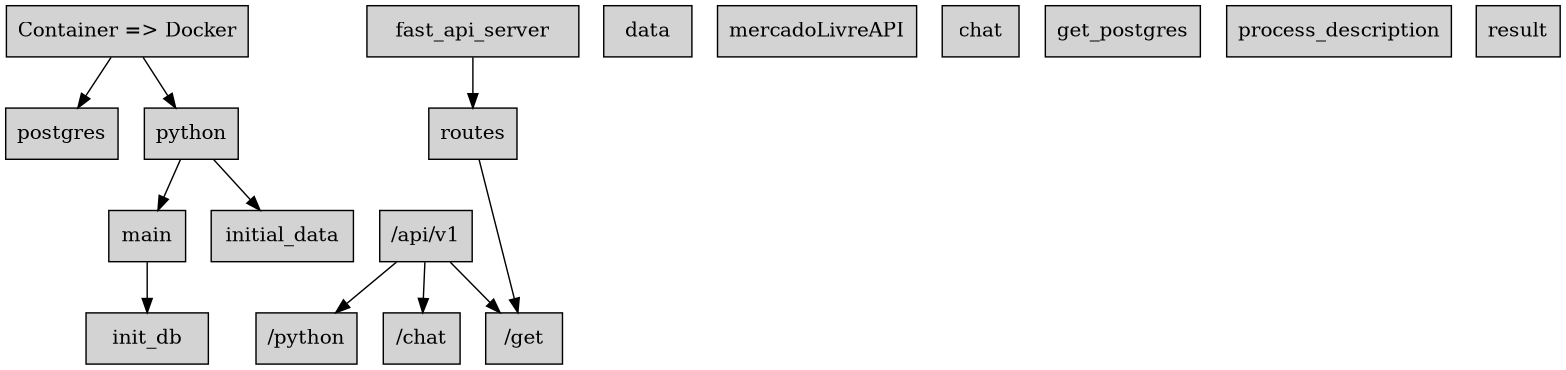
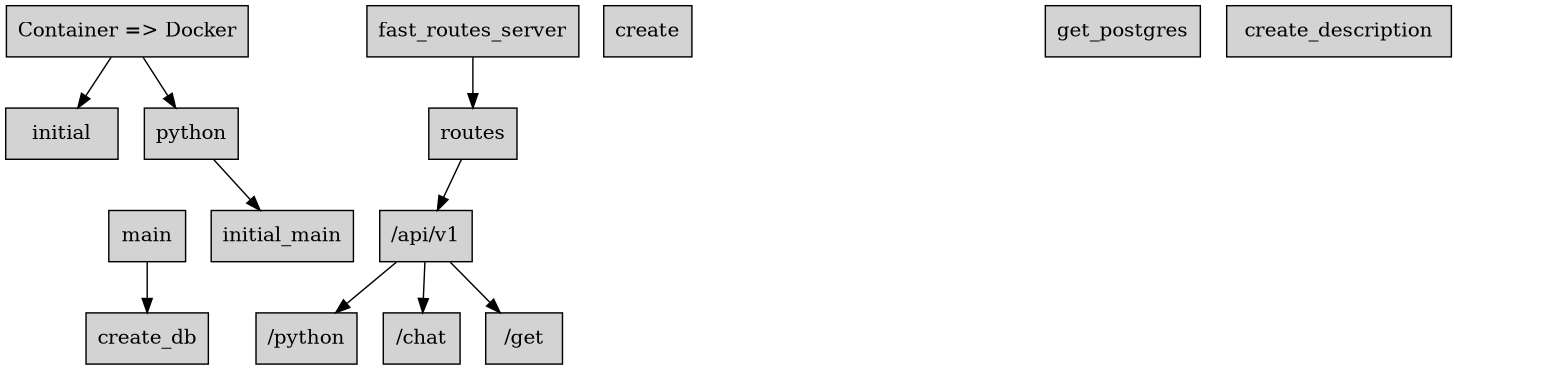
(473, 31) -> (473, 31)
(648, 31) -> (648, 31)
(817, 31) -> none
(981, 31) -> none
(1339, 31) -> (1339, 31)
(1518, 31) -> none
(62, 134) -> (62, 134)
(172, 179) -> none
(497, 229) -> (452, 179)
(282, 236) -> (282, 236)
(147, 338) -> (147, 338)
